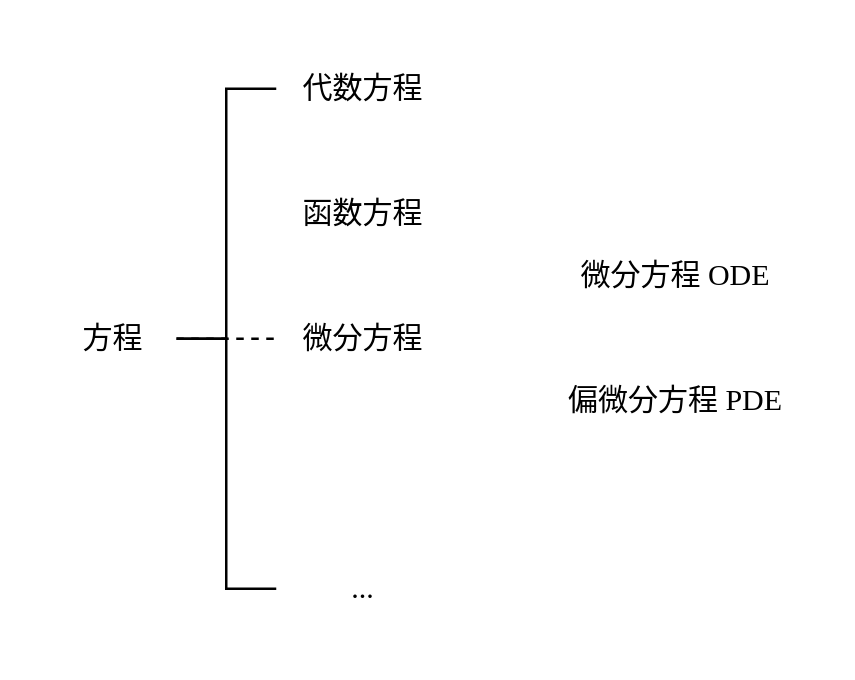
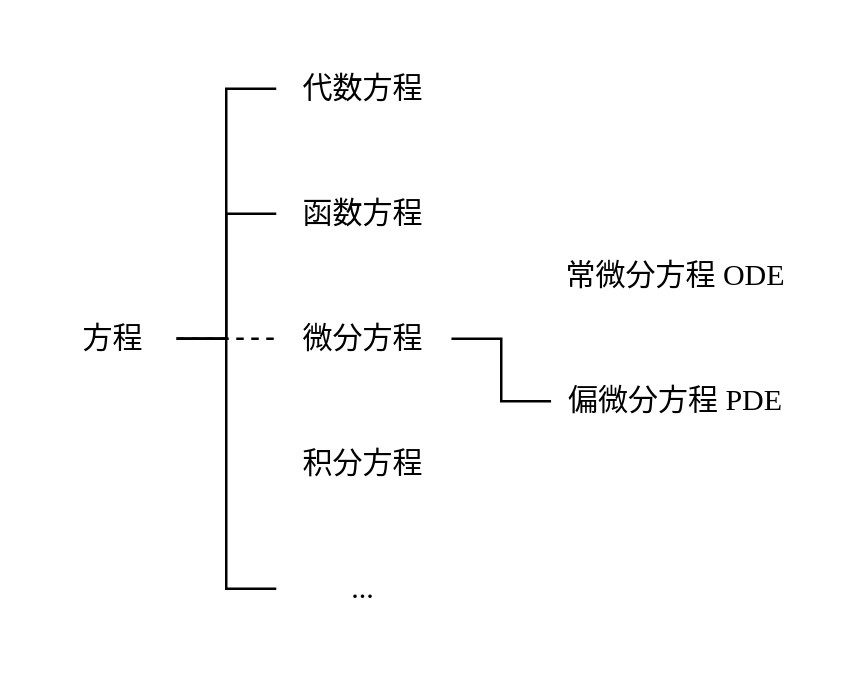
none -> (253, 214)
(676, 276) -> (676, 276)
none -> (501, 370)
none -> (364, 464)
